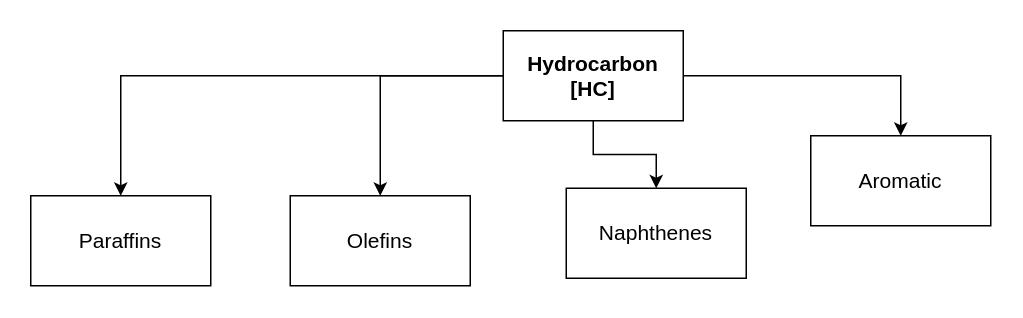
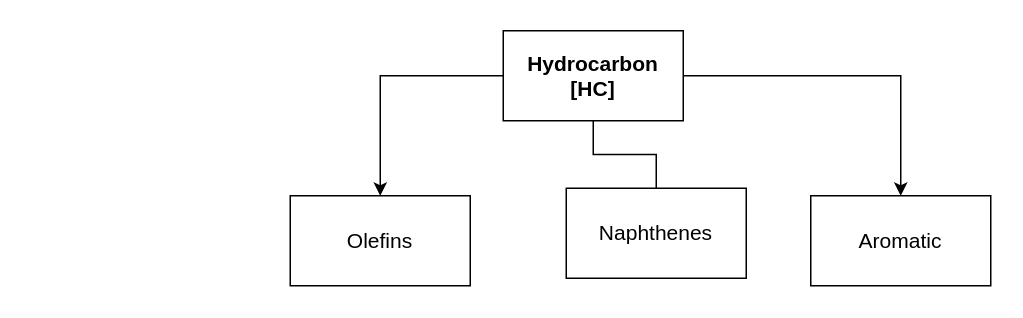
(195, 76) -> none
(656, 177) -> (656, 181)
(901, 181) -> (901, 241)
(121, 241) -> none
